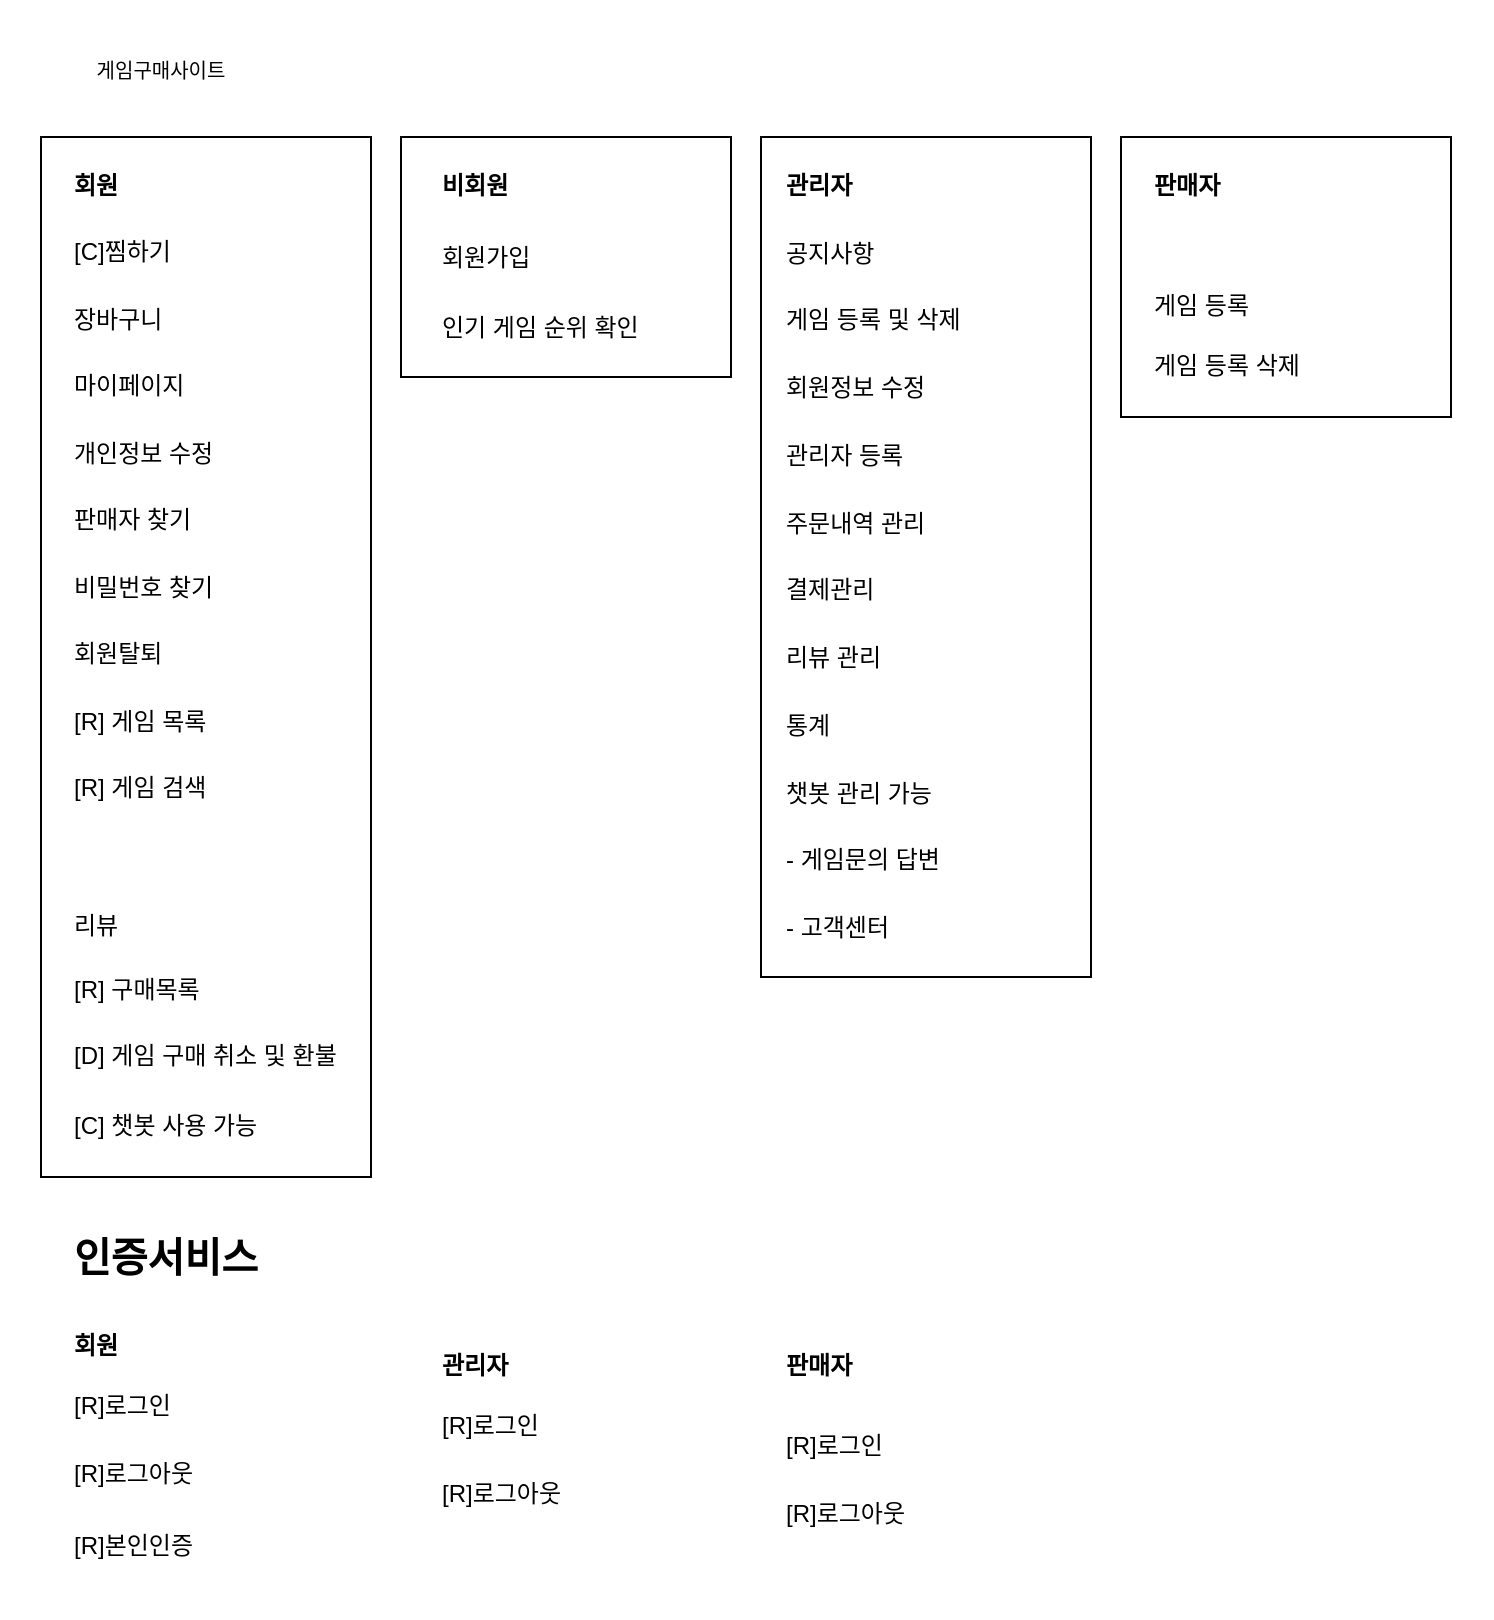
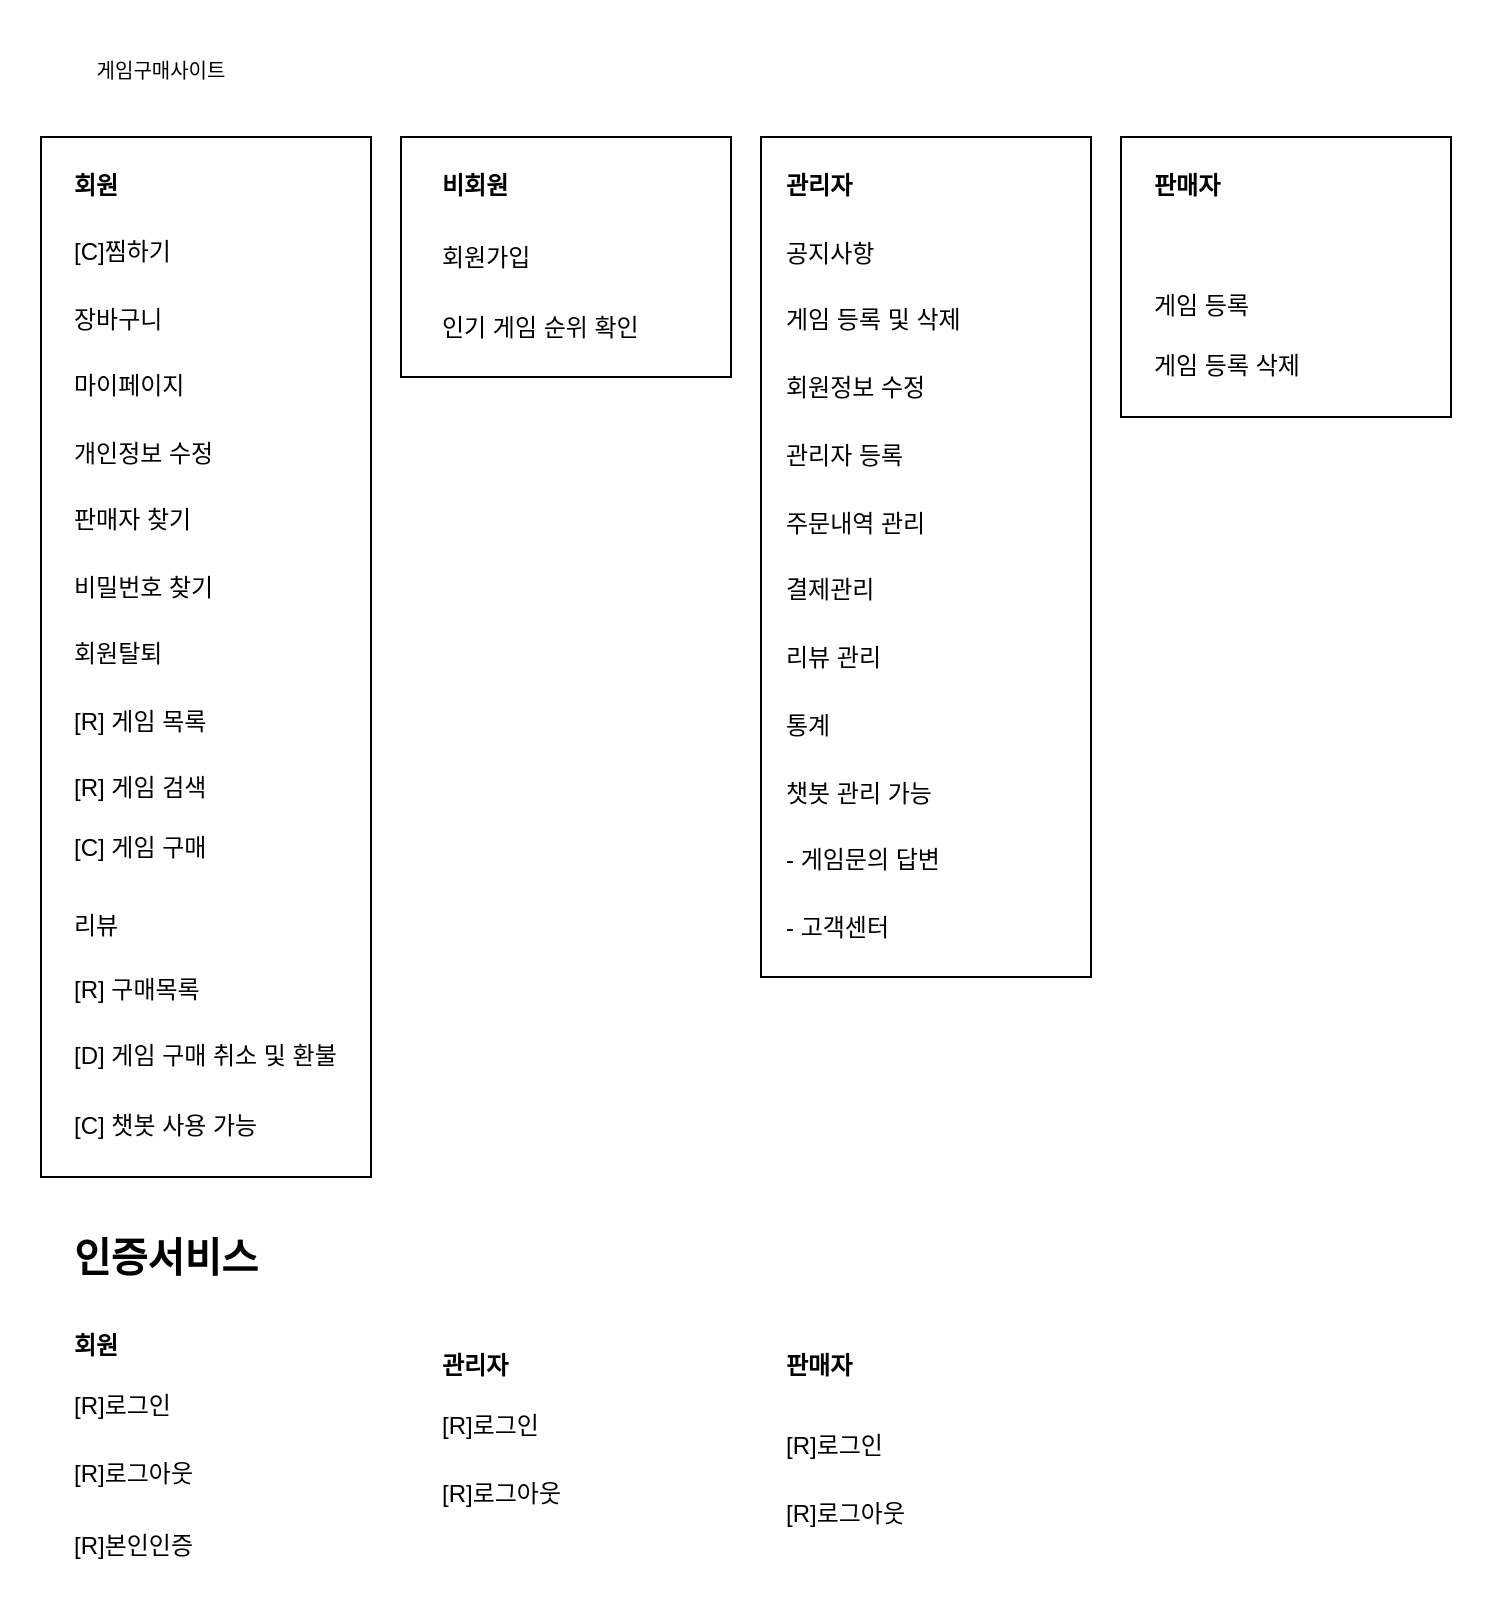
none -> (161, 849)
